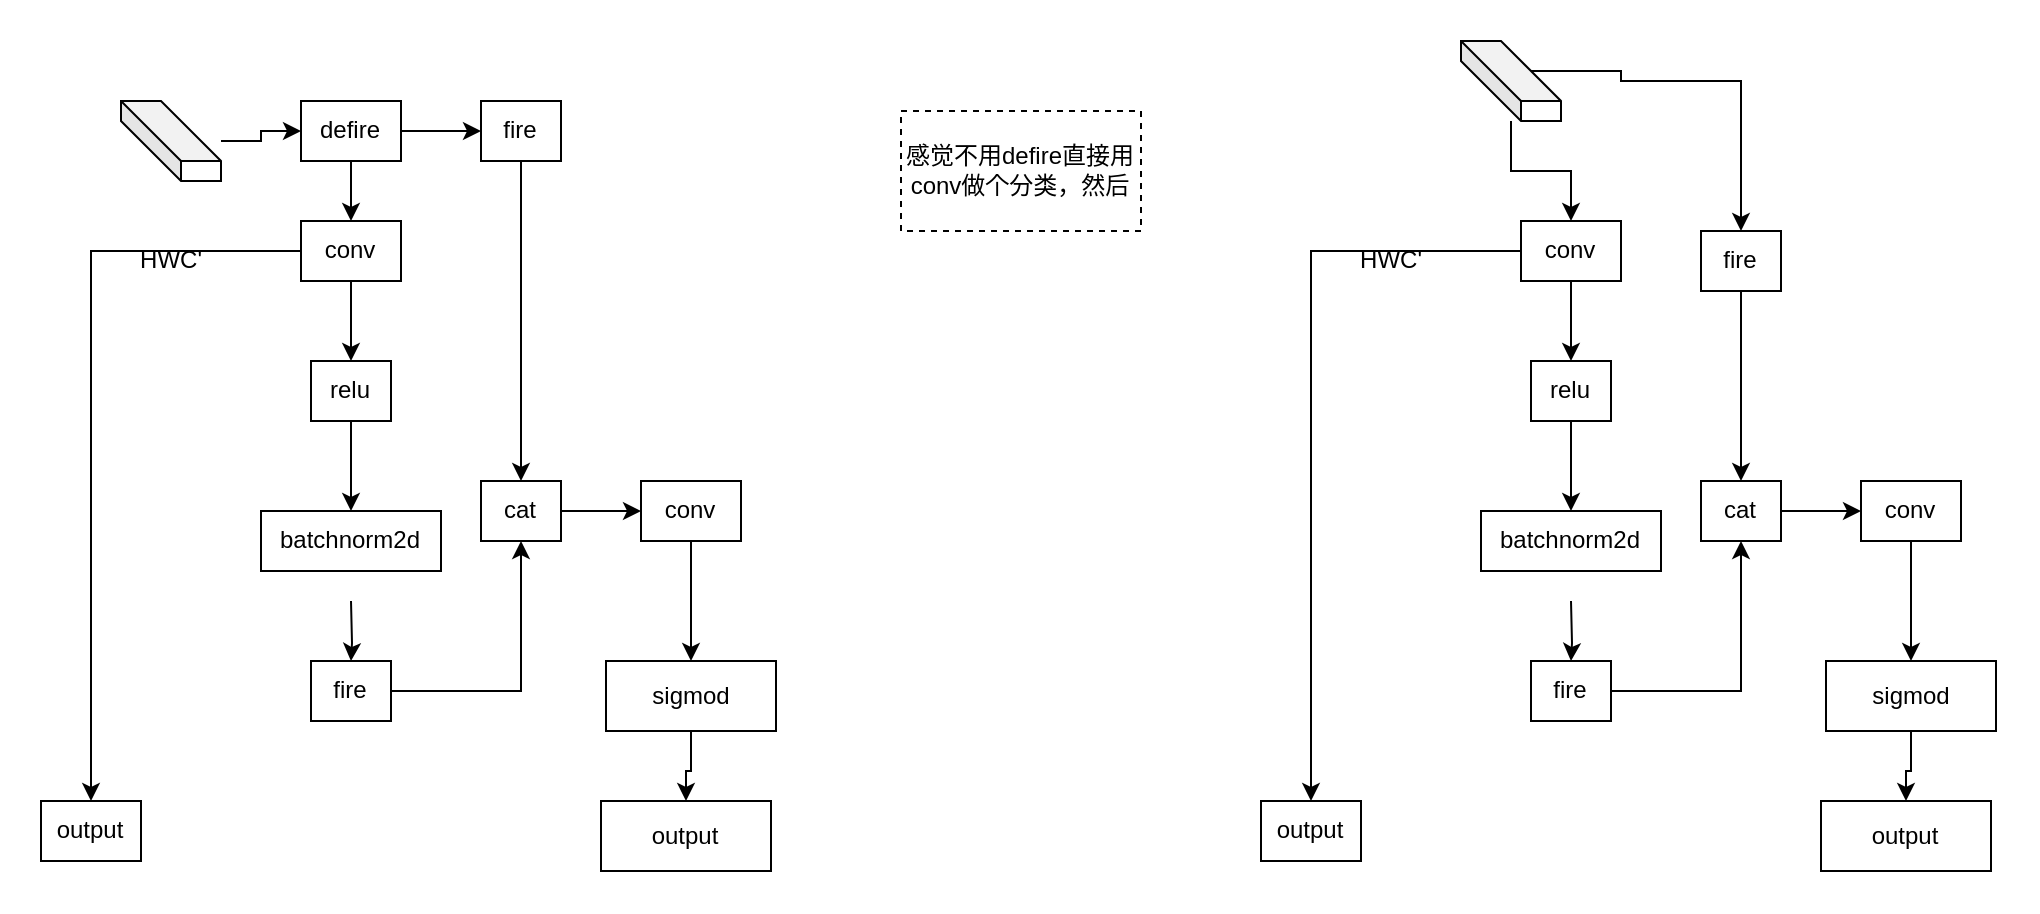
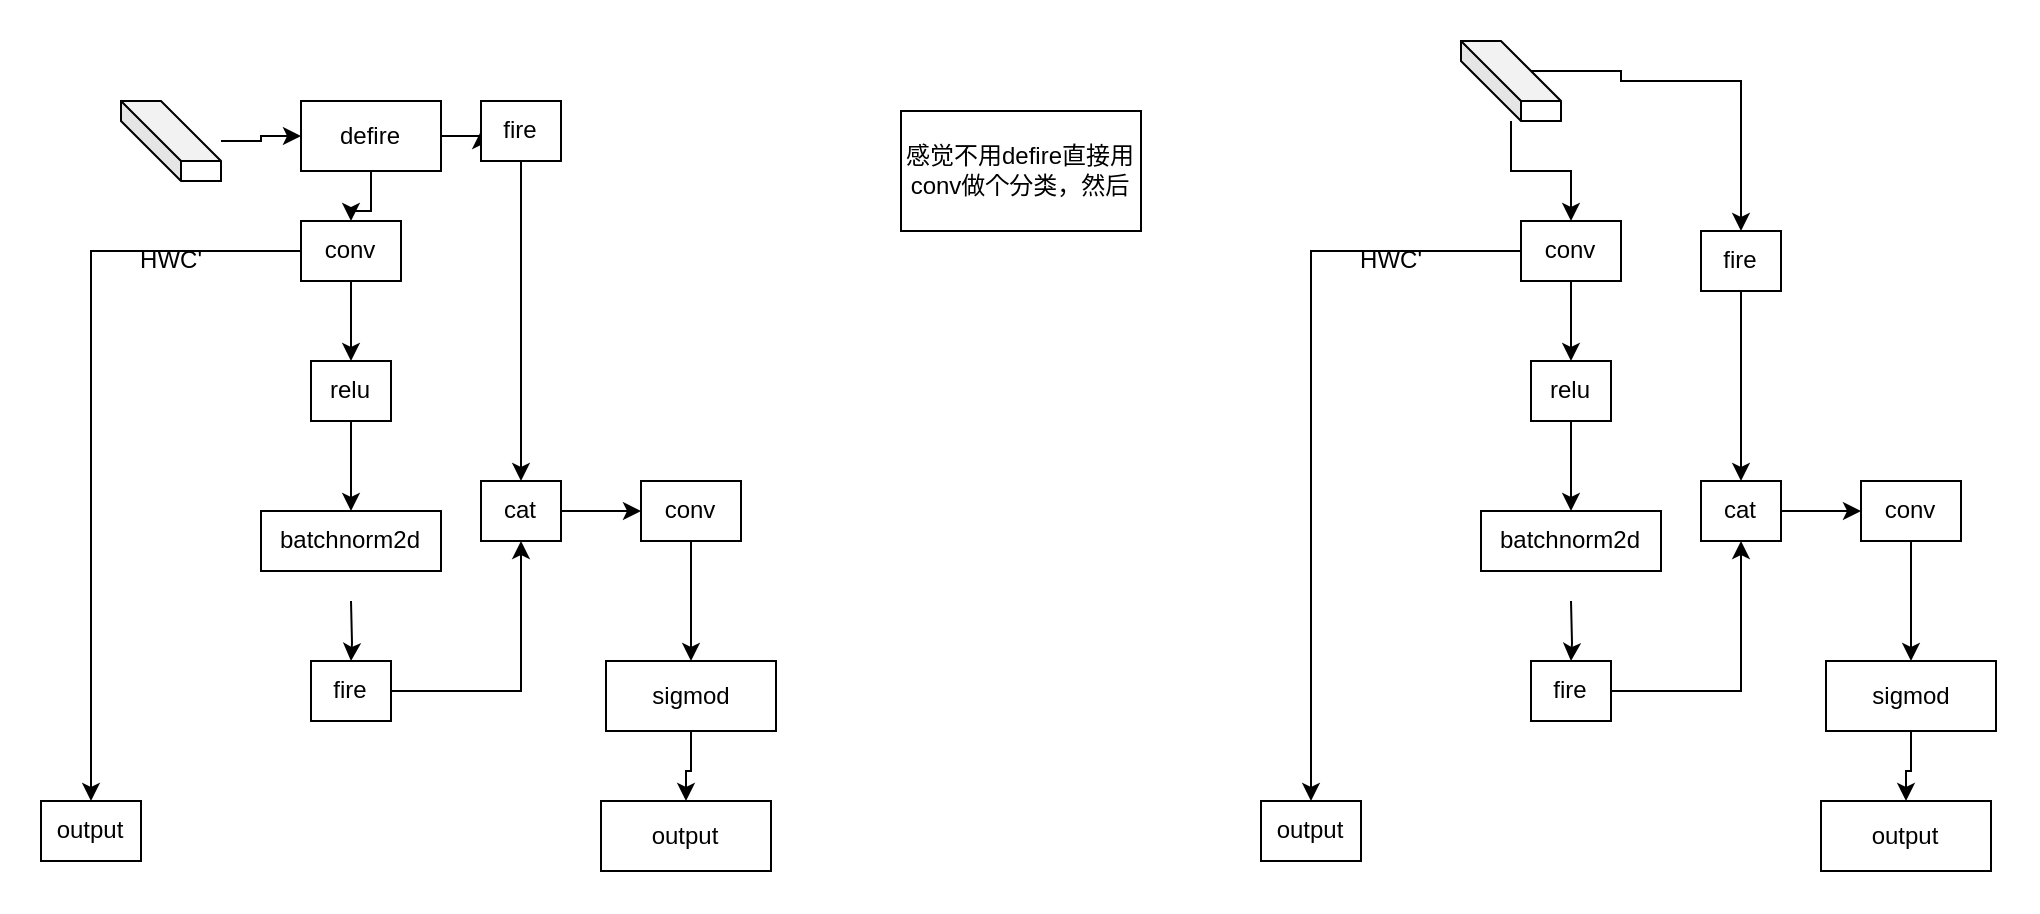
(351, 131) -> (371, 136)
(1021, 171) -> (1021, 171)
